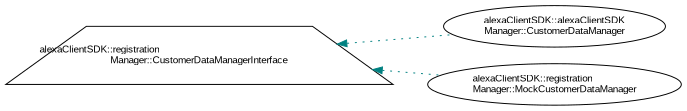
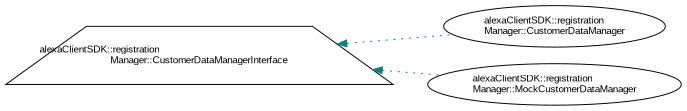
(555, 26) -> (555, 26)
